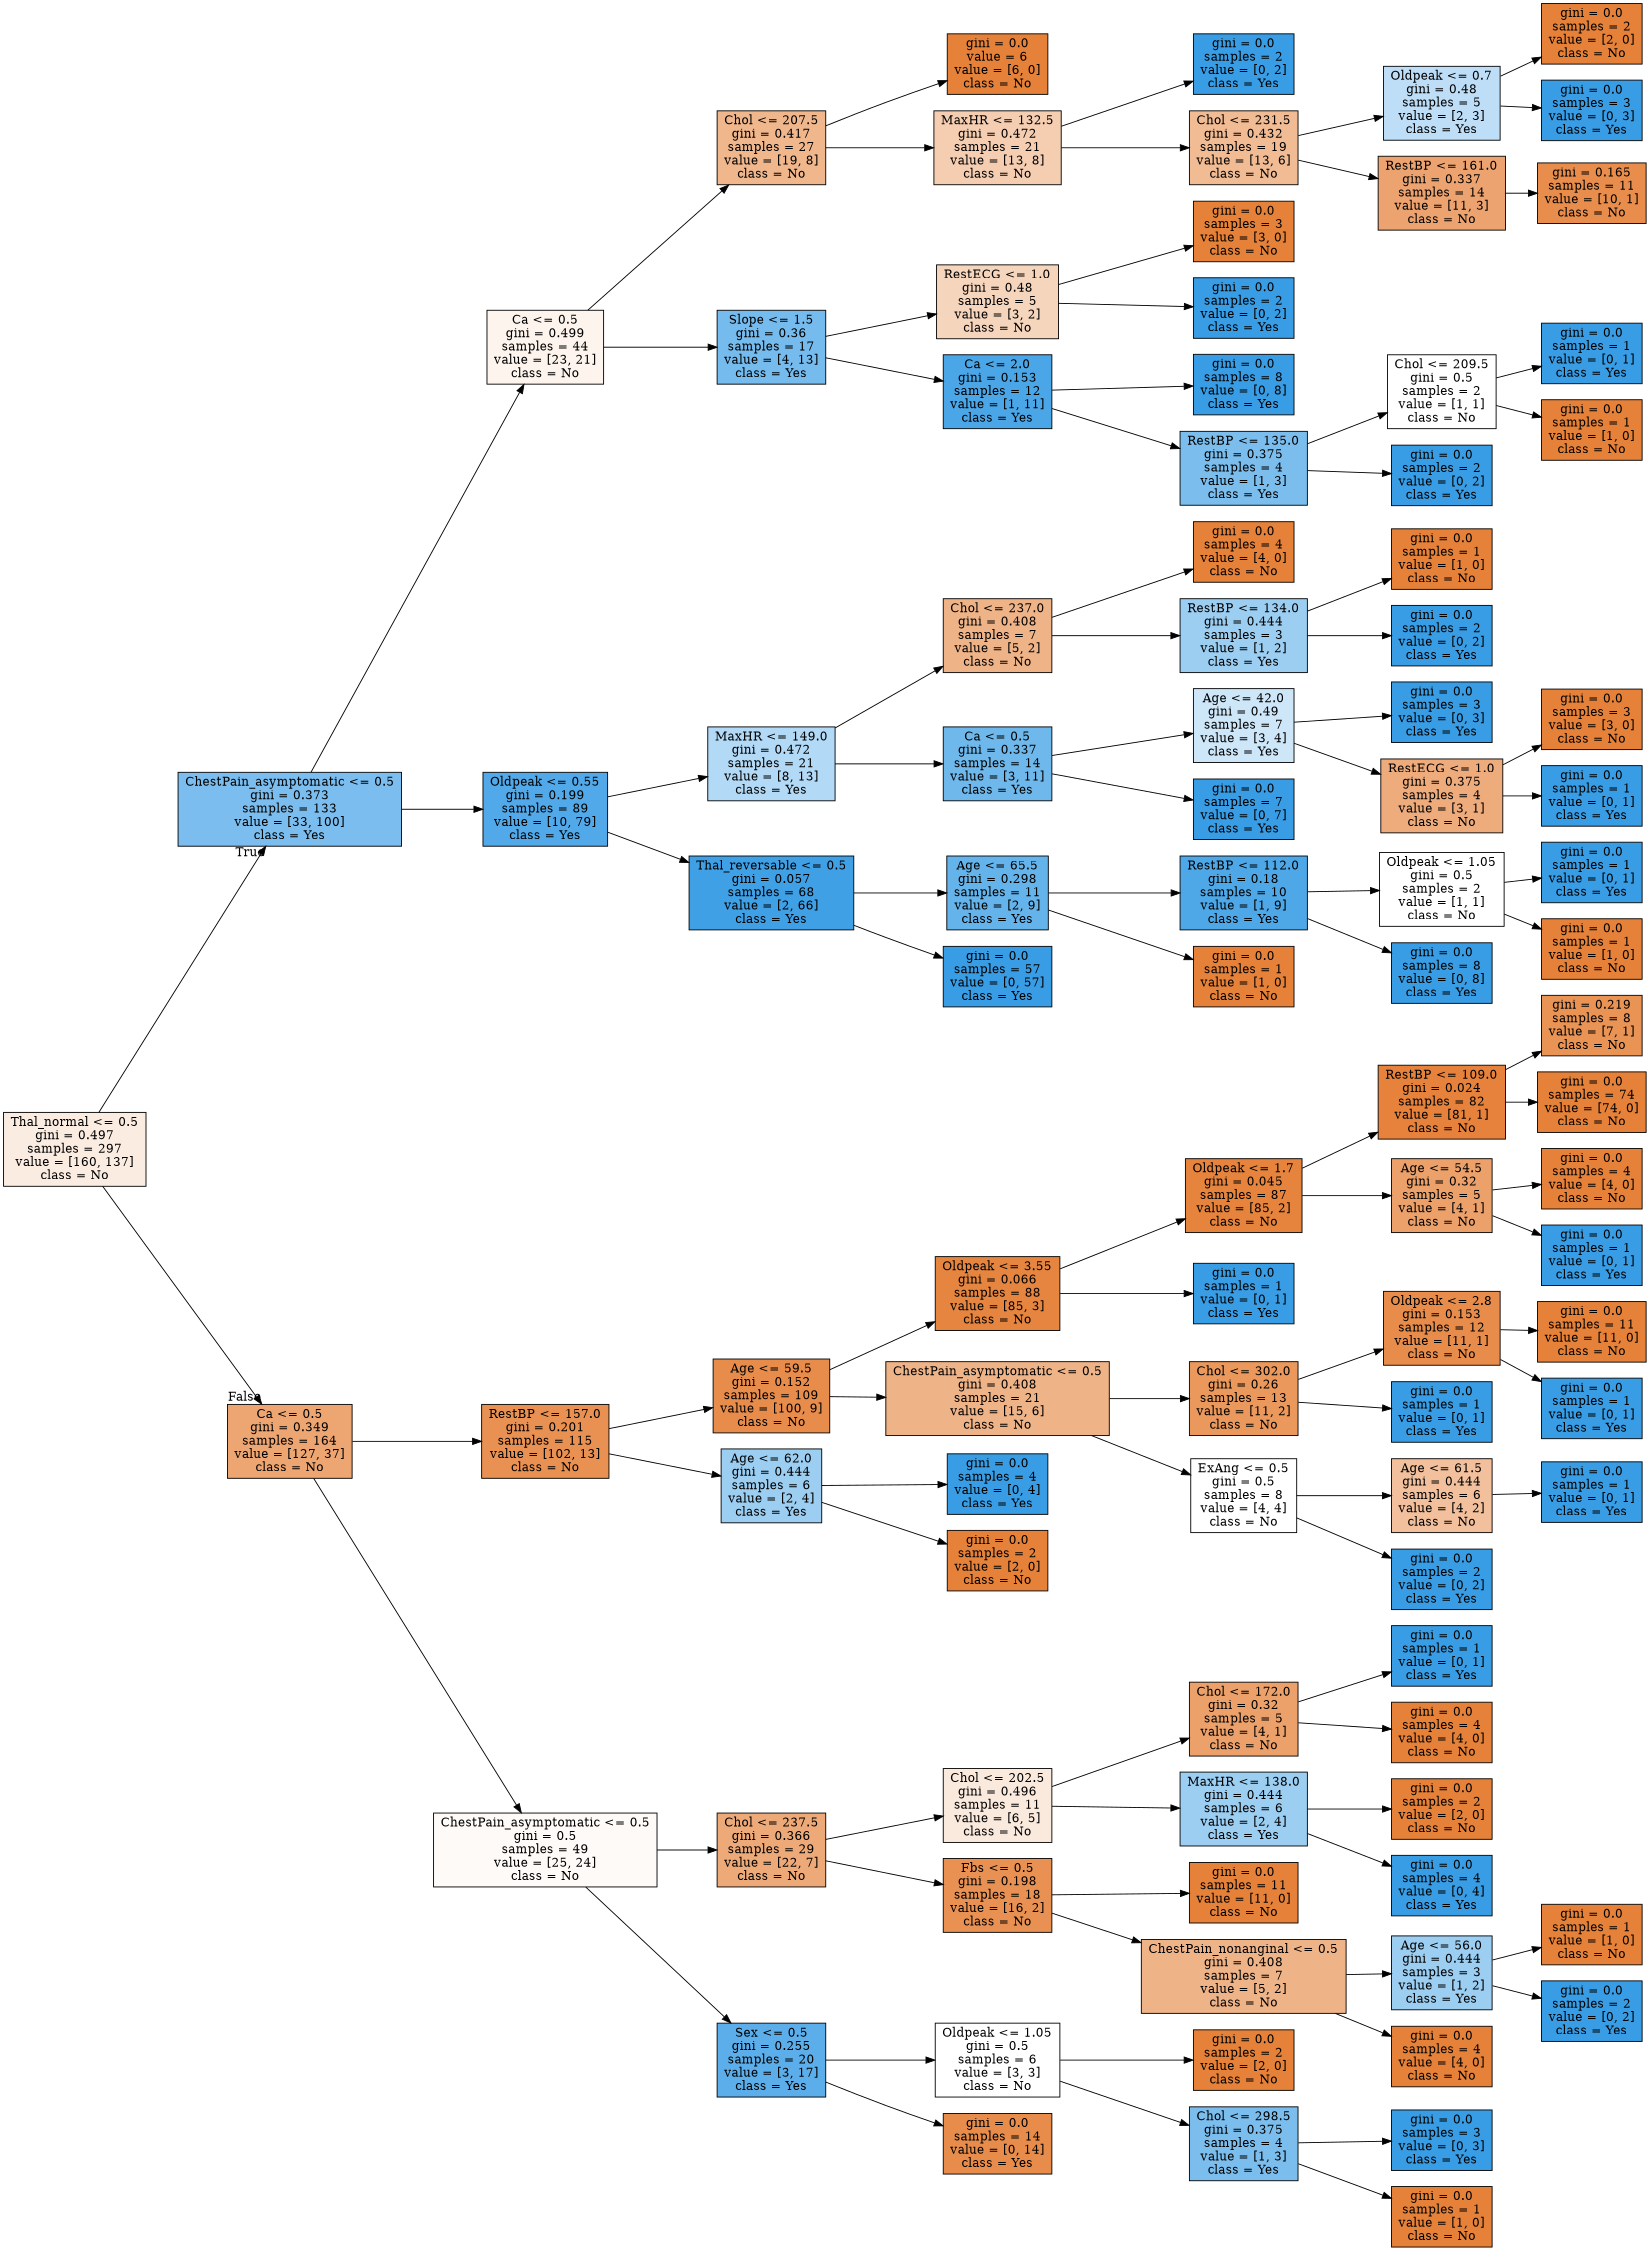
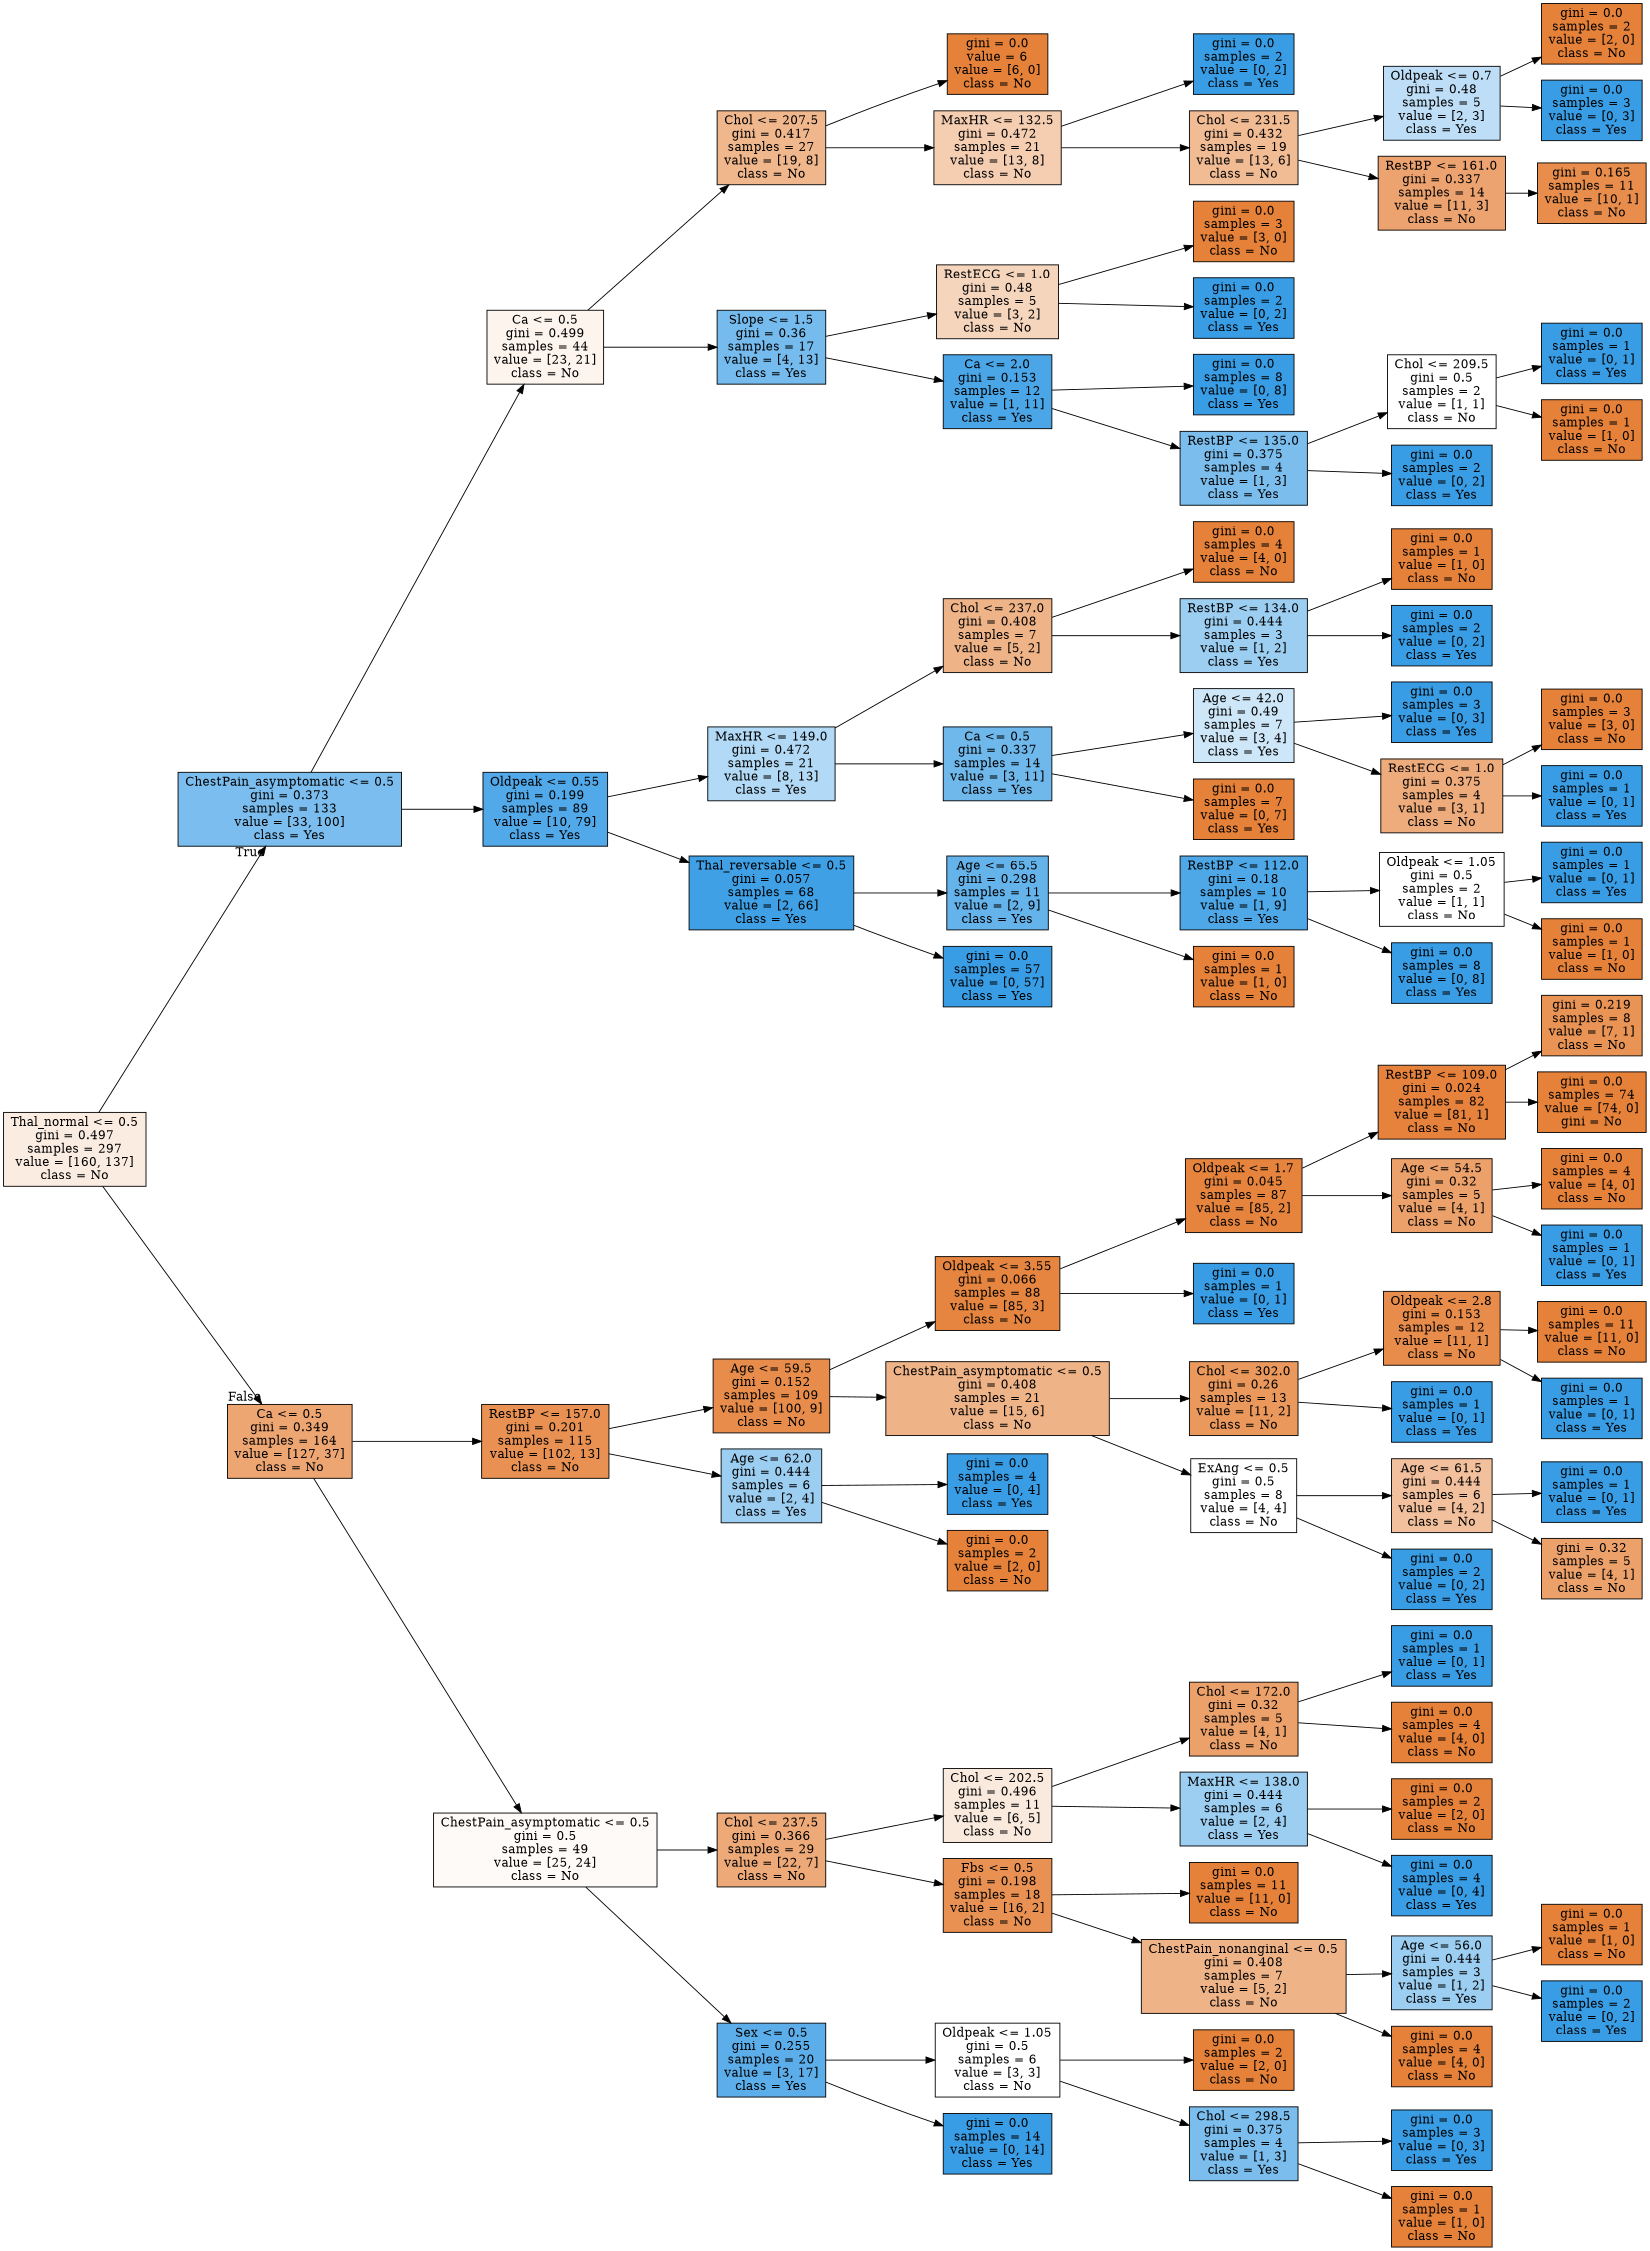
(1244, 809) -> (1244, 809)
(1592, 1102) -> (1592, 1102)
none -> (1592, 1569)
(998, 2144) -> (998, 2144)
